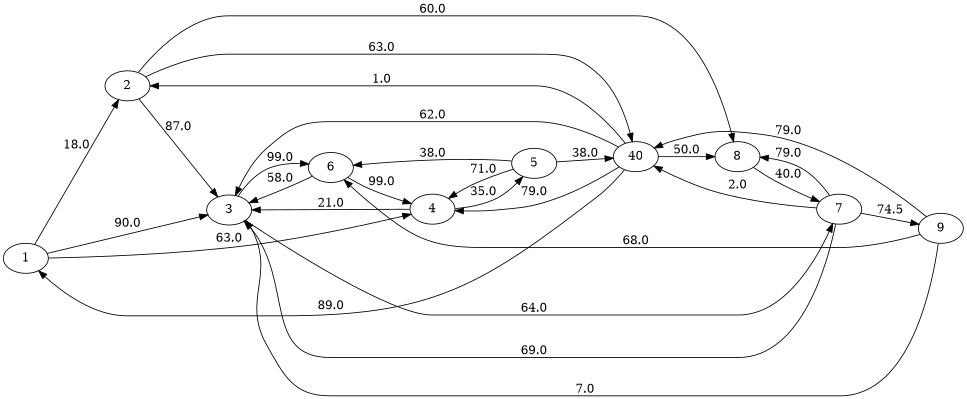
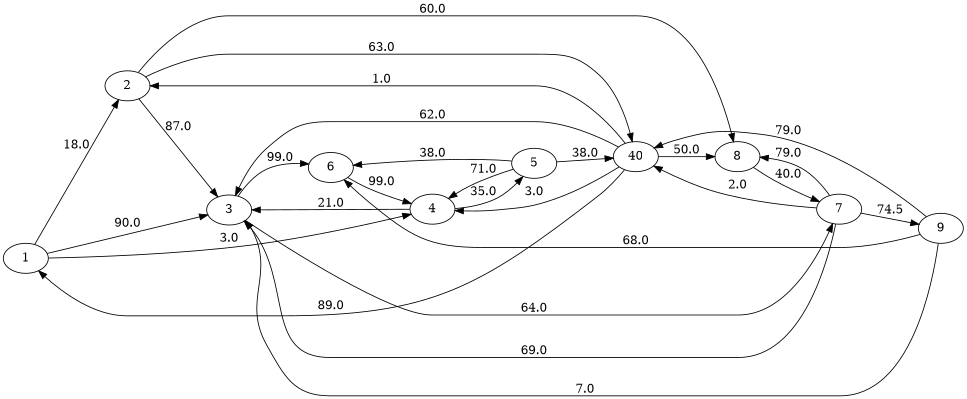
(285, 189) -> none
(534, 192) -> (534, 192)
(229, 239) -> (229, 239)
